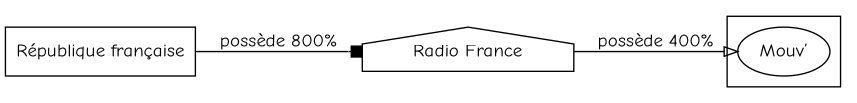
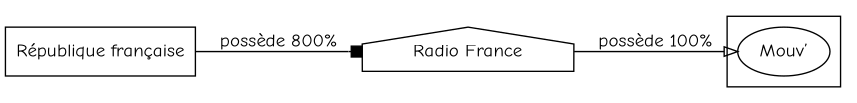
(656, 41) -> (656, 41)
